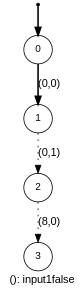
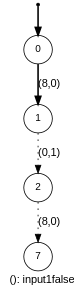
(49, 84) -> (49, 84)
(38, 257) -> (38, 257)
